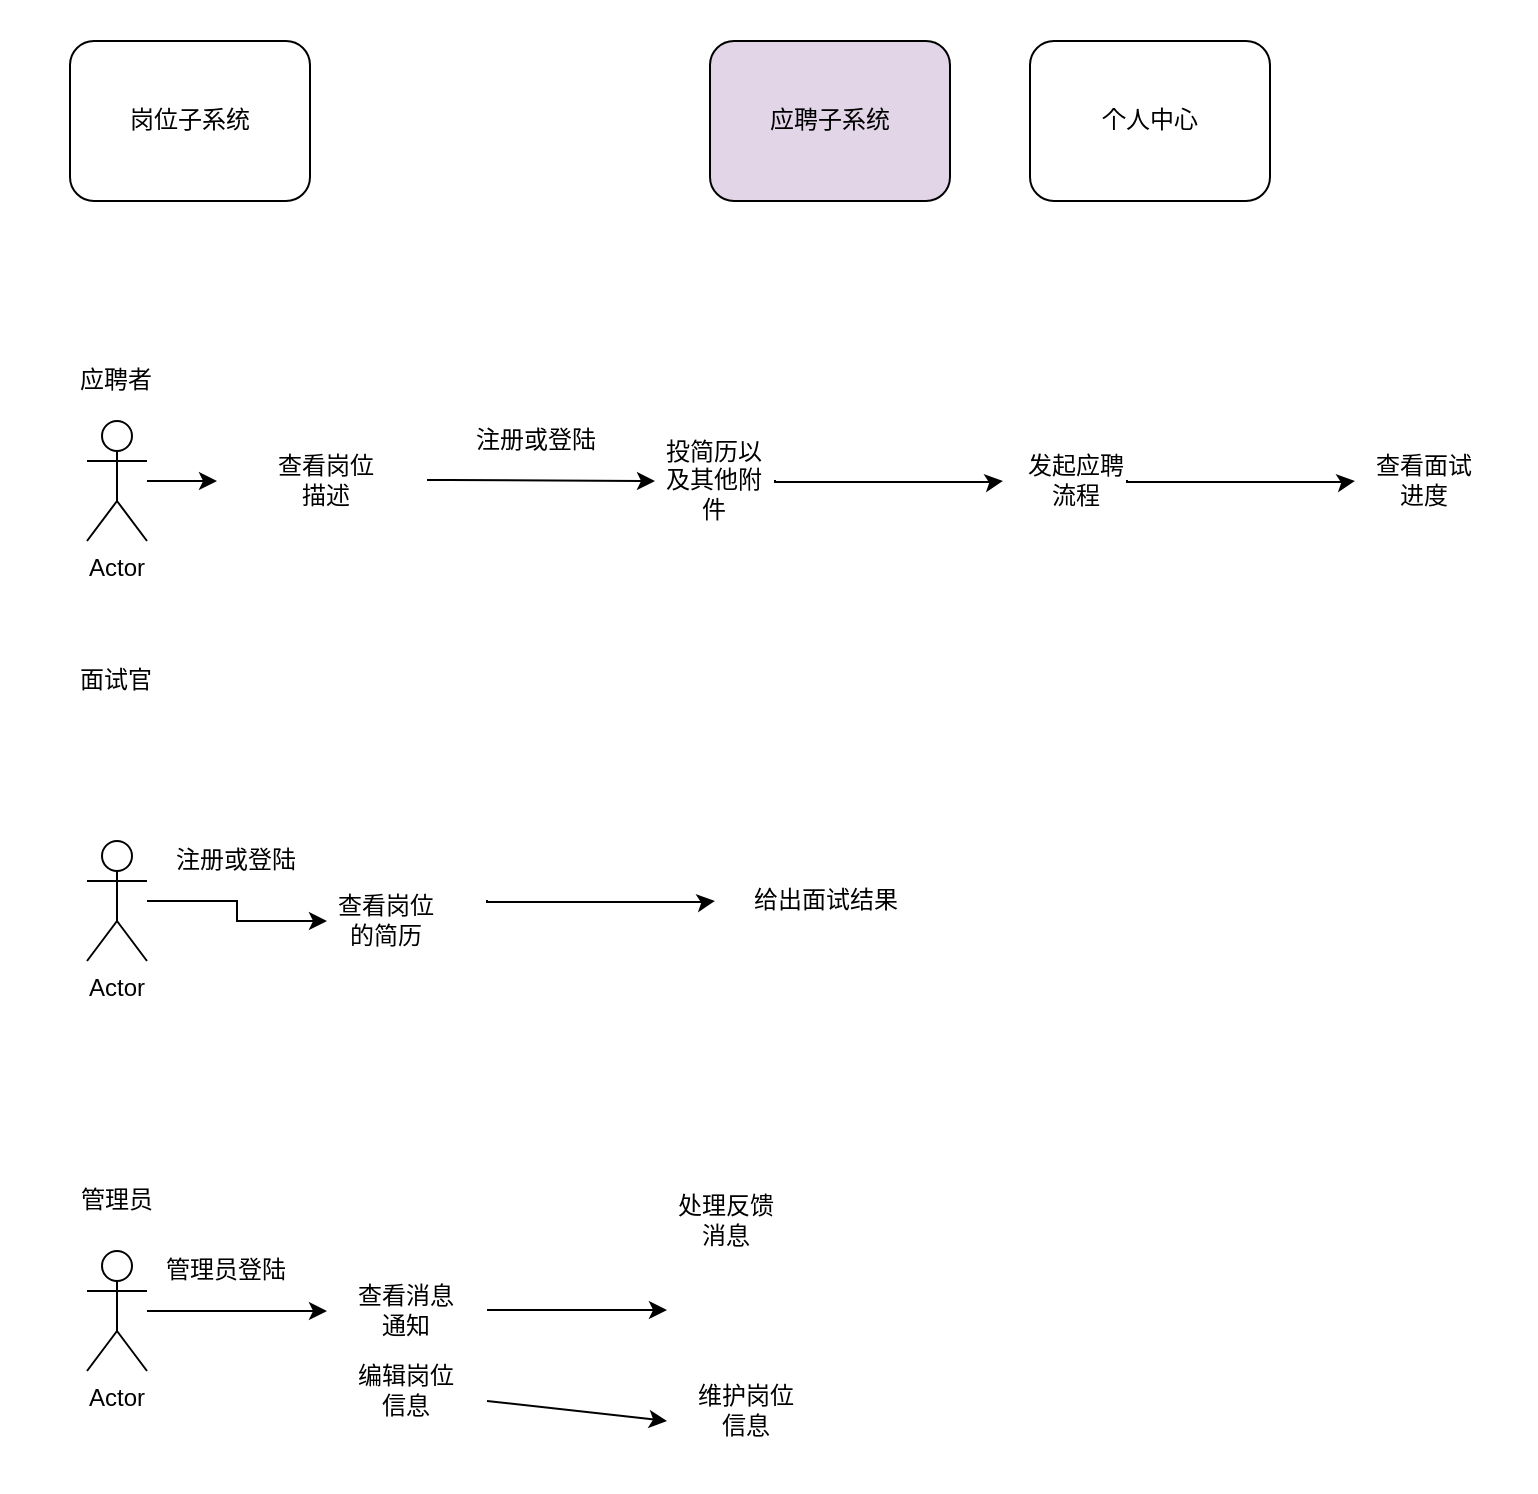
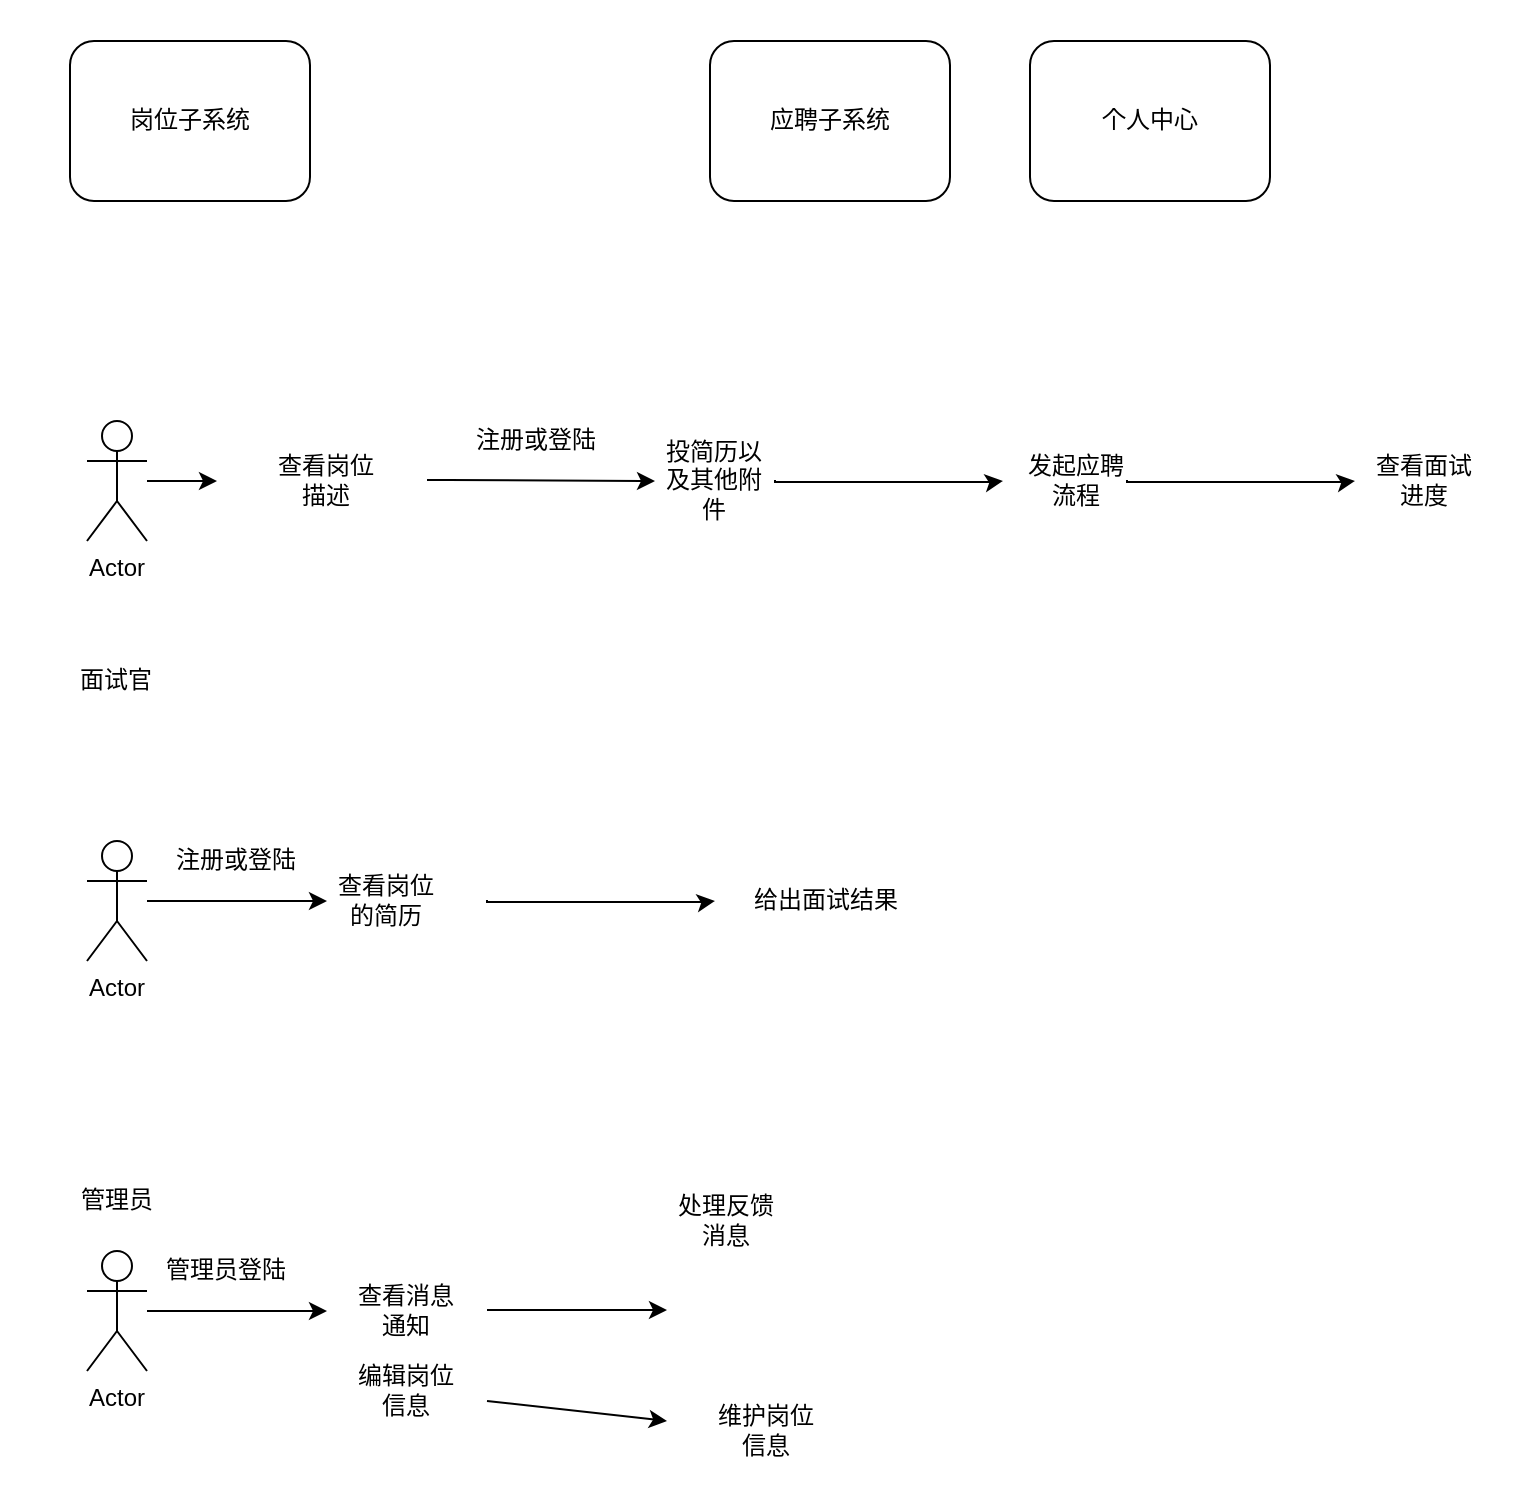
(830, 121) -> (830, 121)
(117, 381) -> none
(387, 921) -> (387, 901)
(747, 1411) -> (767, 1431)
